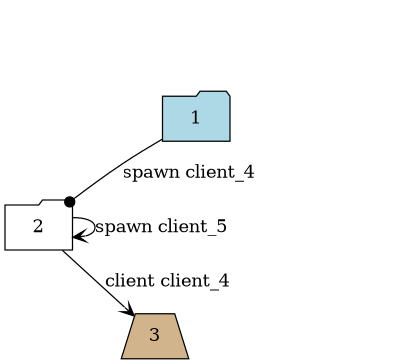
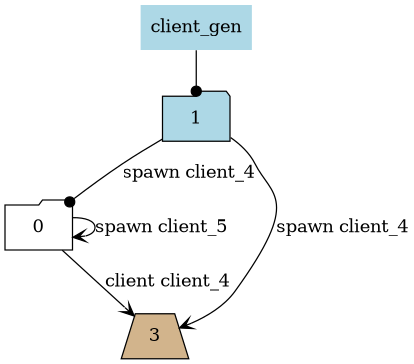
none -> (196, 28)
(39, 228) -> (39, 228)
none -> (268, 238)
